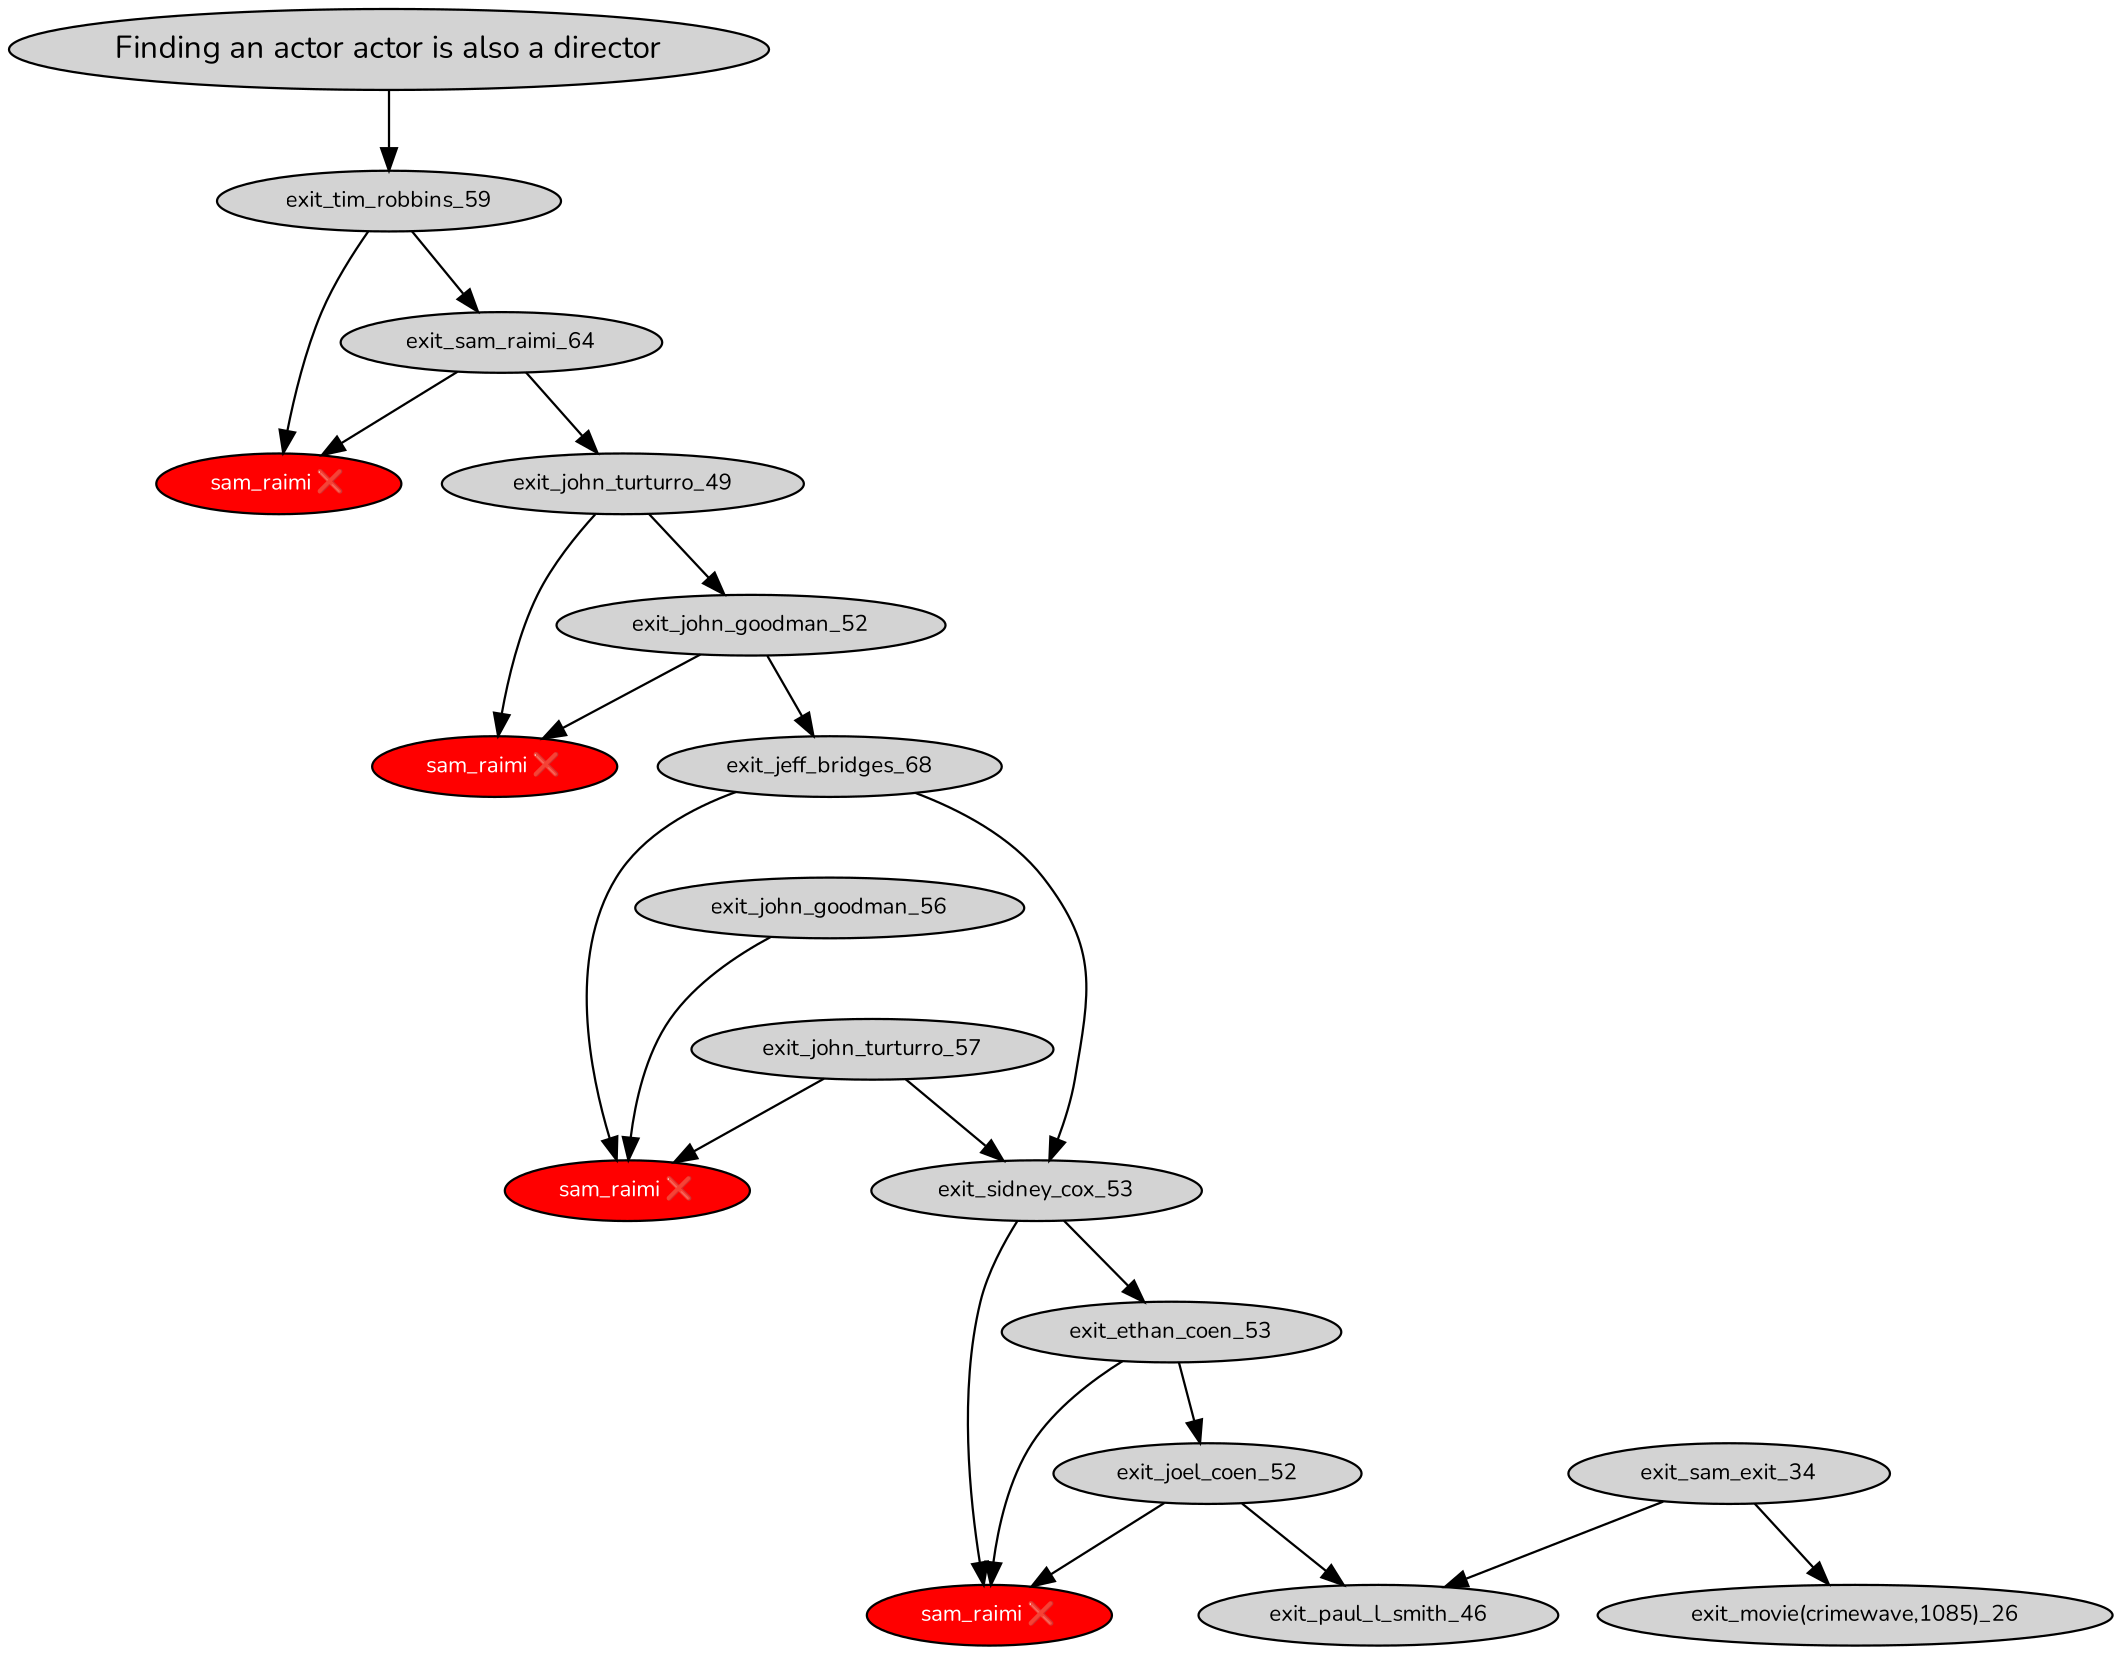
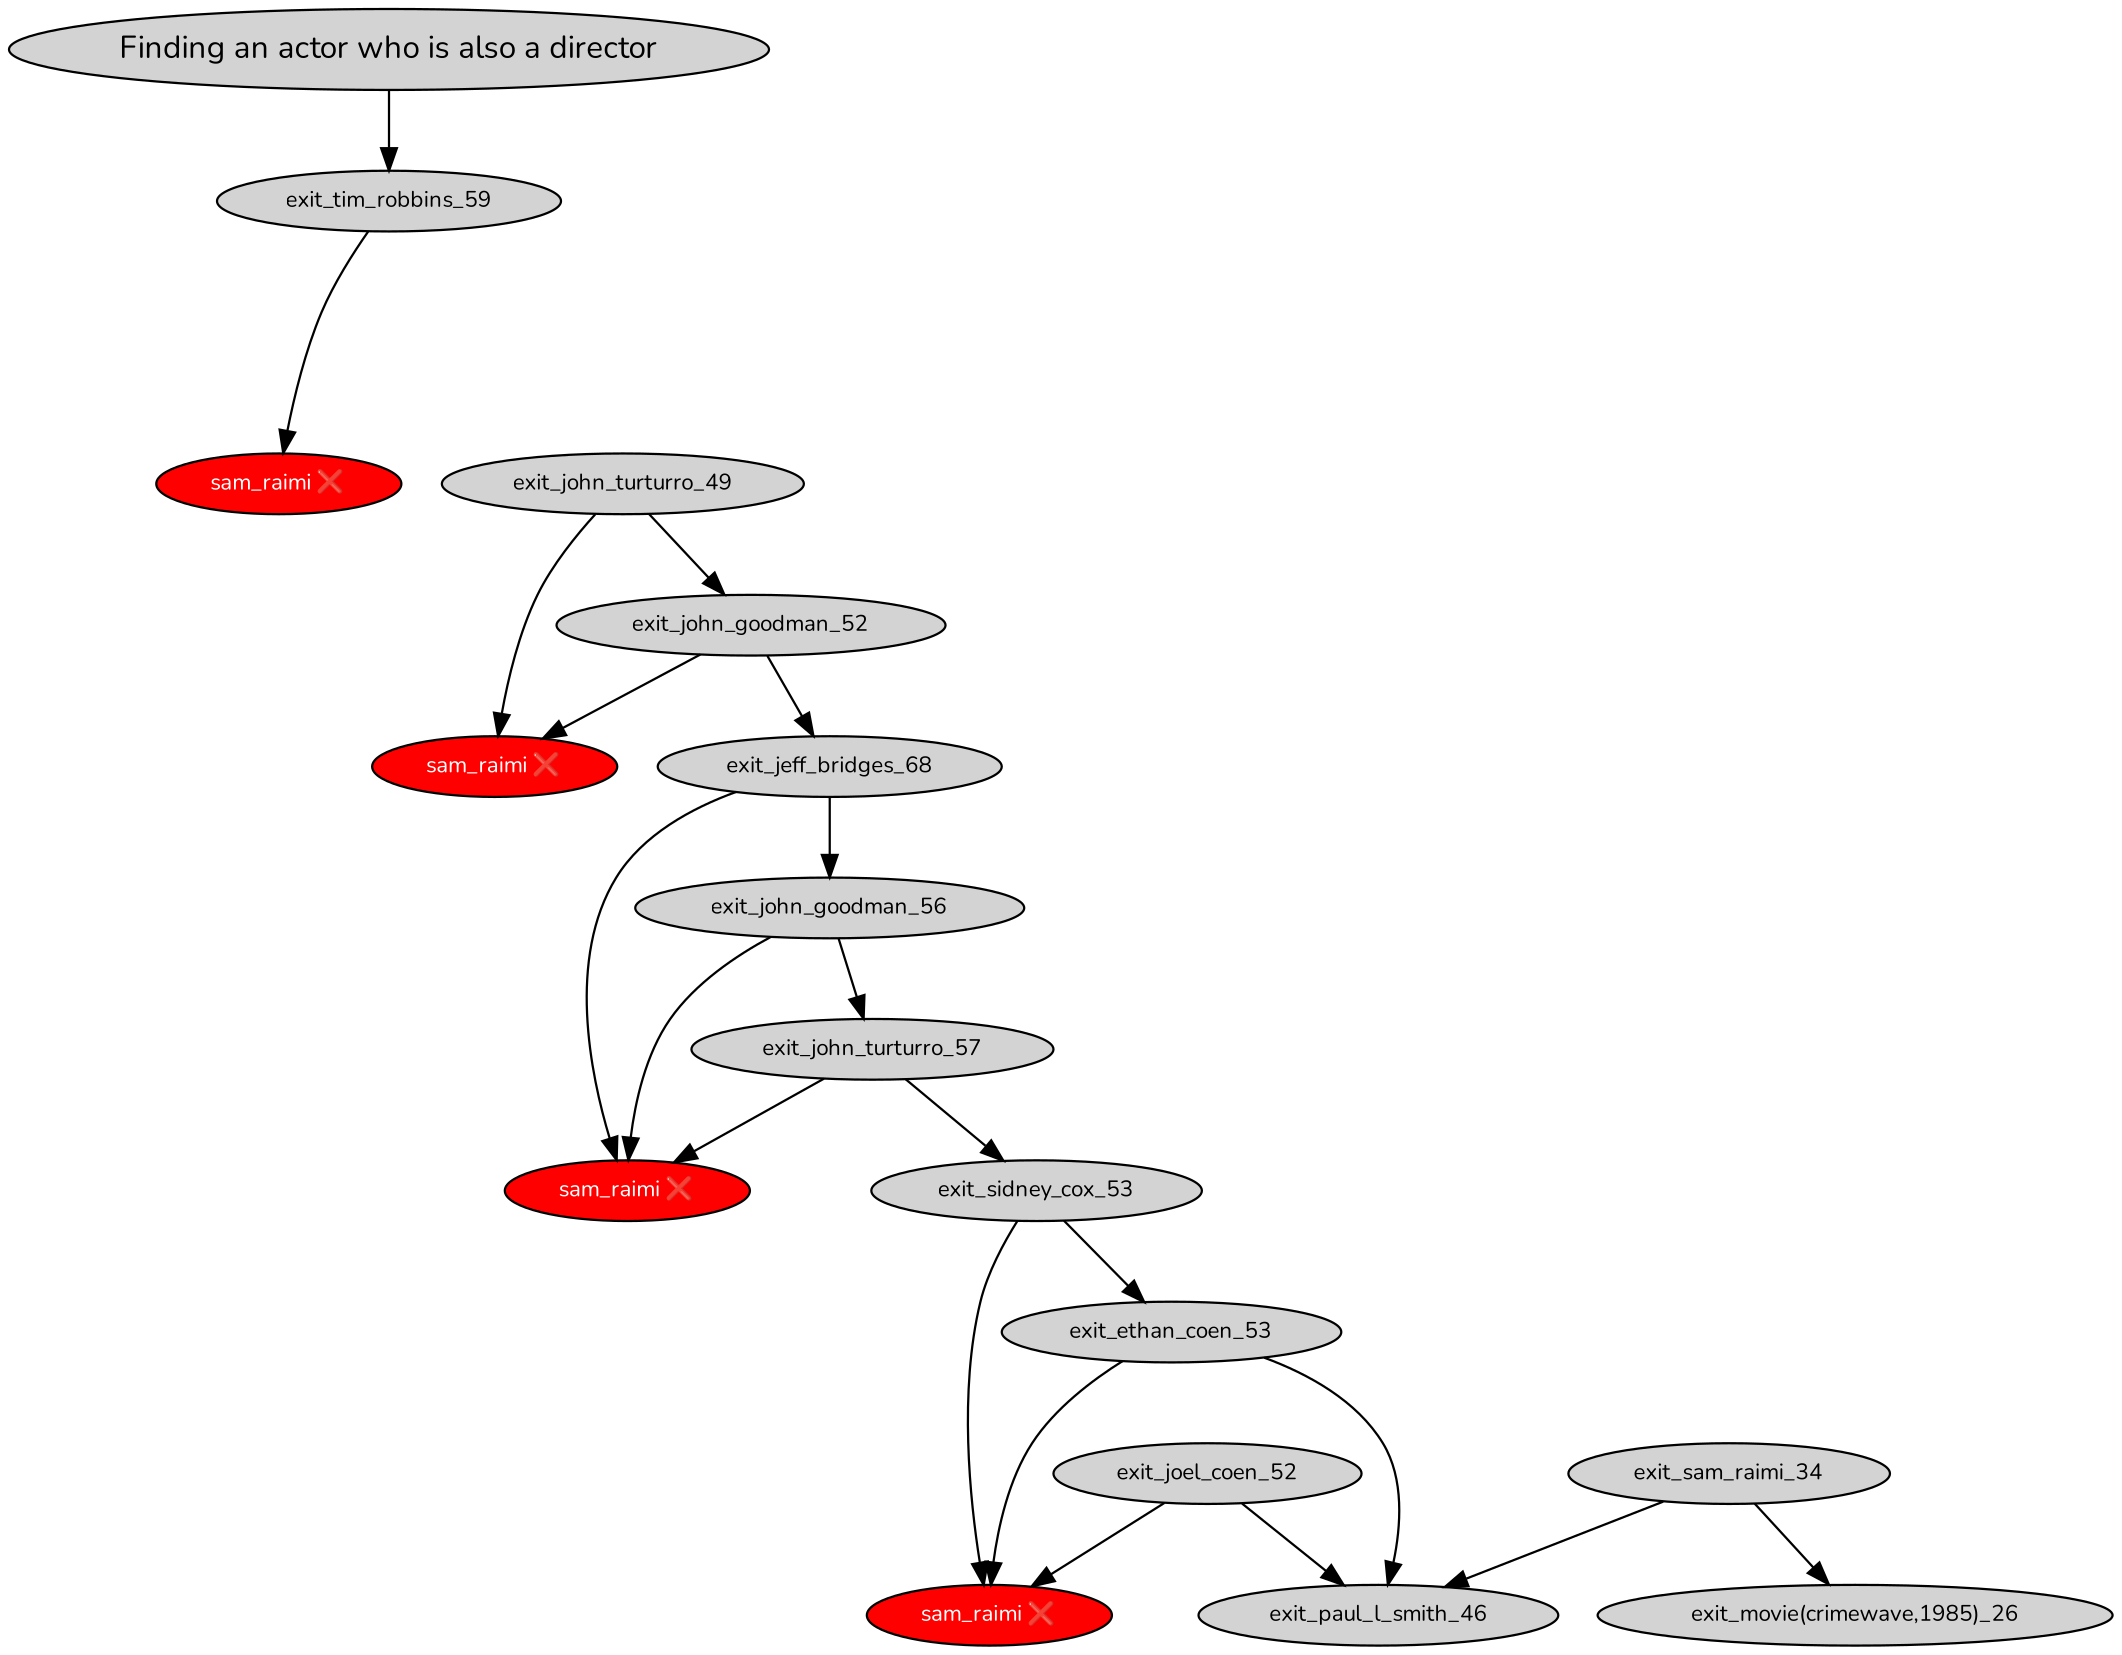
(389, 49) -> (389, 49)
(501, 342) -> none
(1074, 929) -> (830, 826)
none -> (848, 968)
(1187, 1392) -> (1375, 1432)
(1729, 1474) -> (1729, 1474)
(1855, 1615) -> (1855, 1615)
